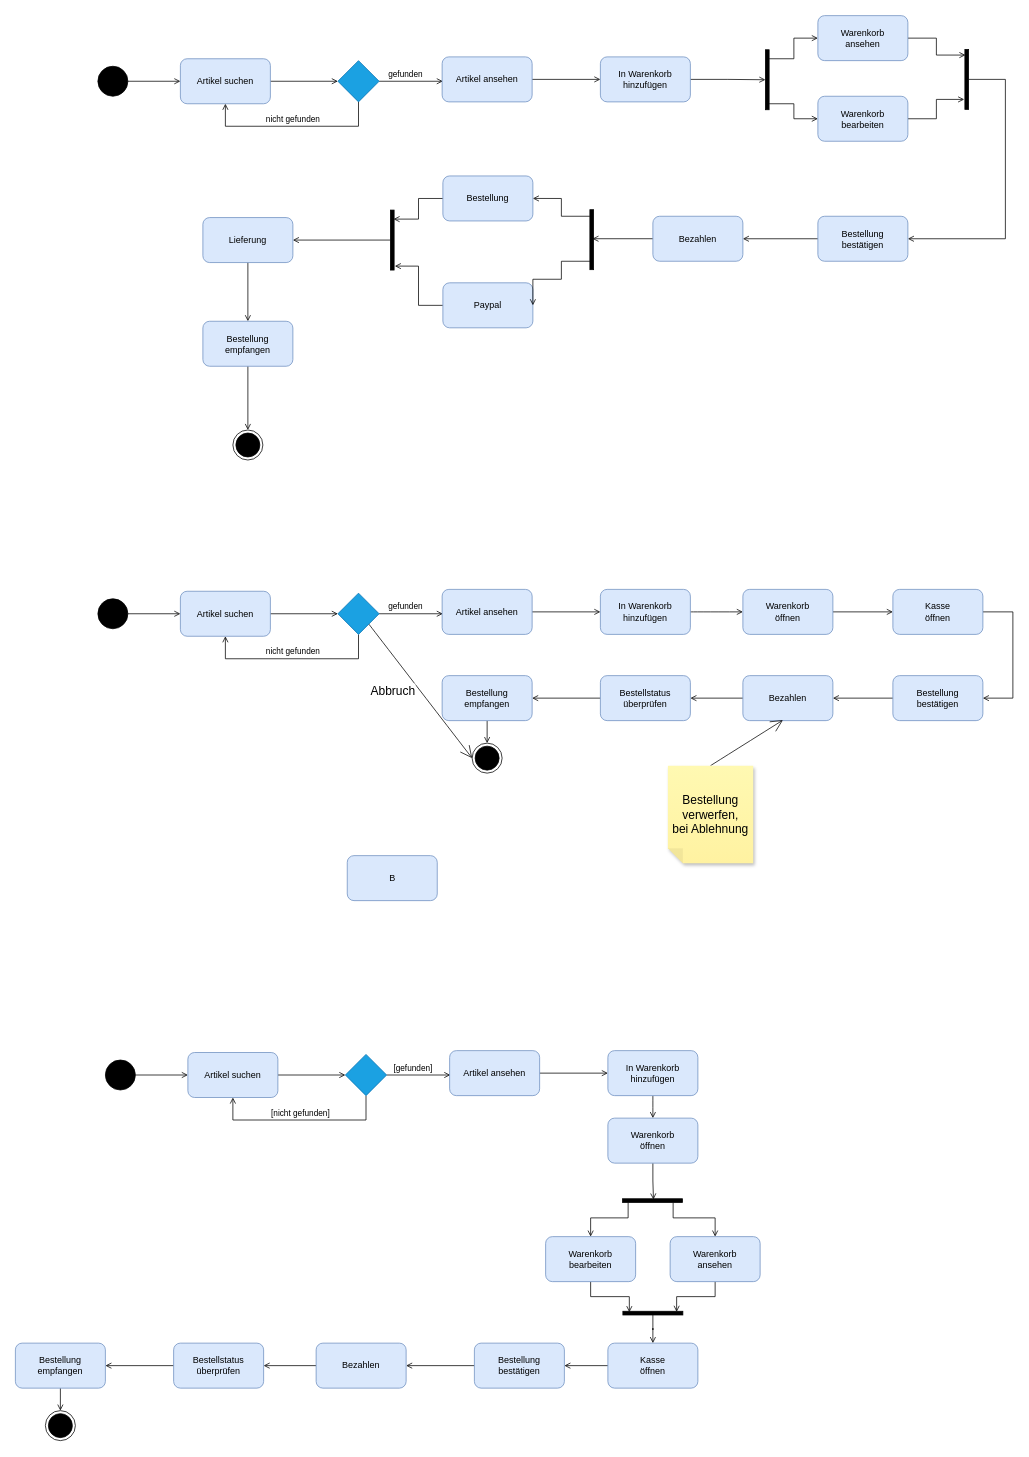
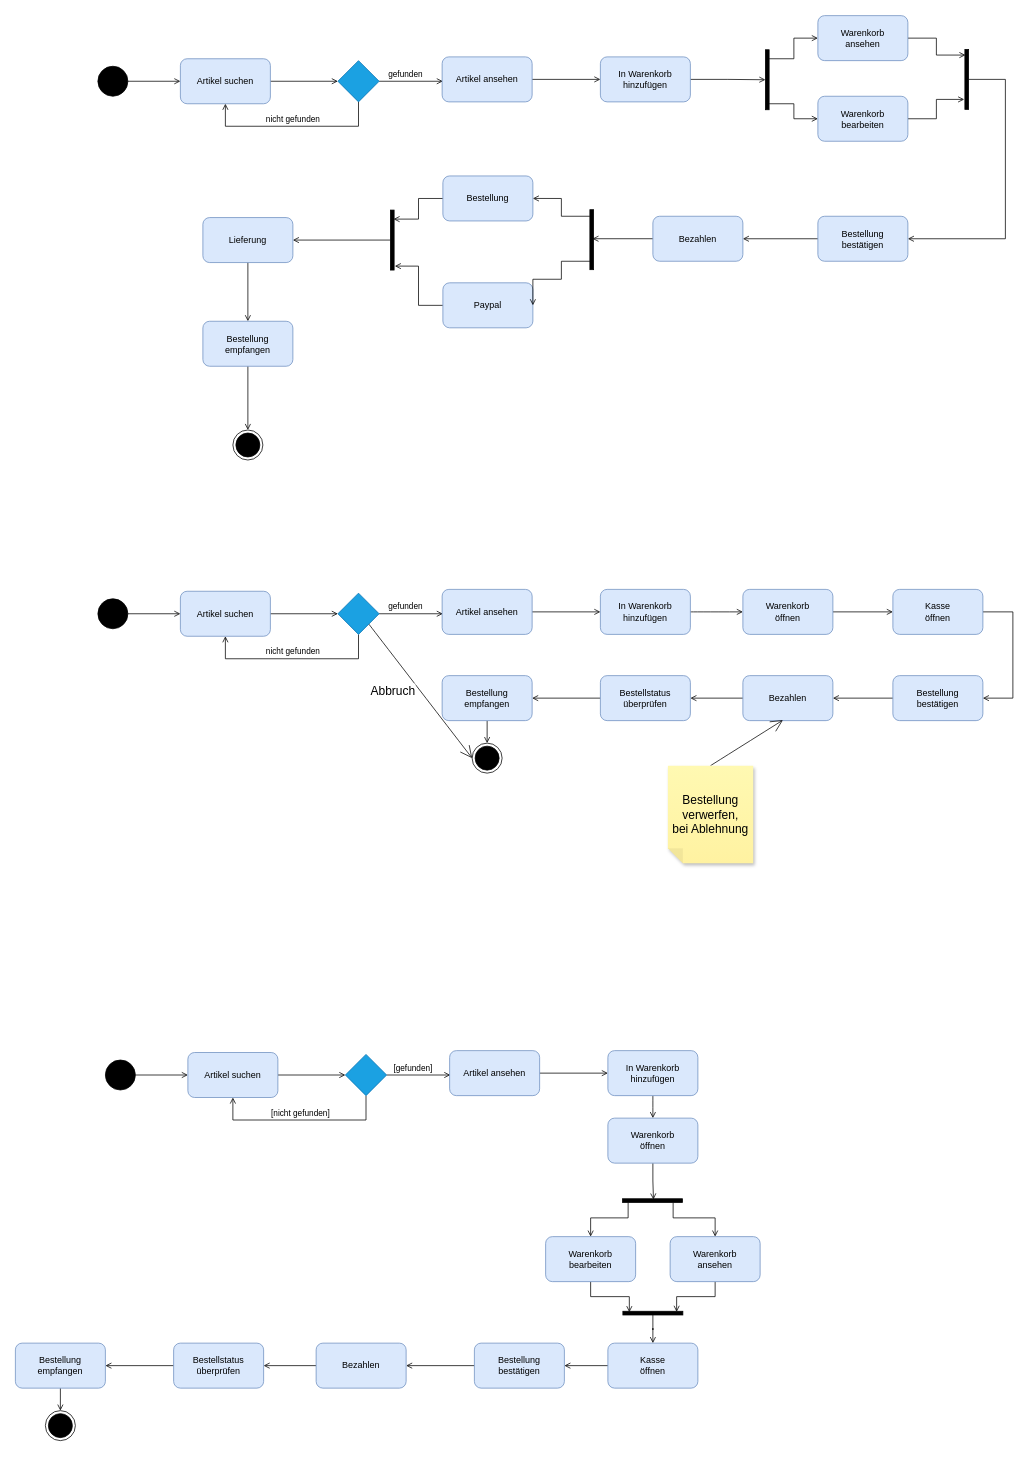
(392, 878) -> none
